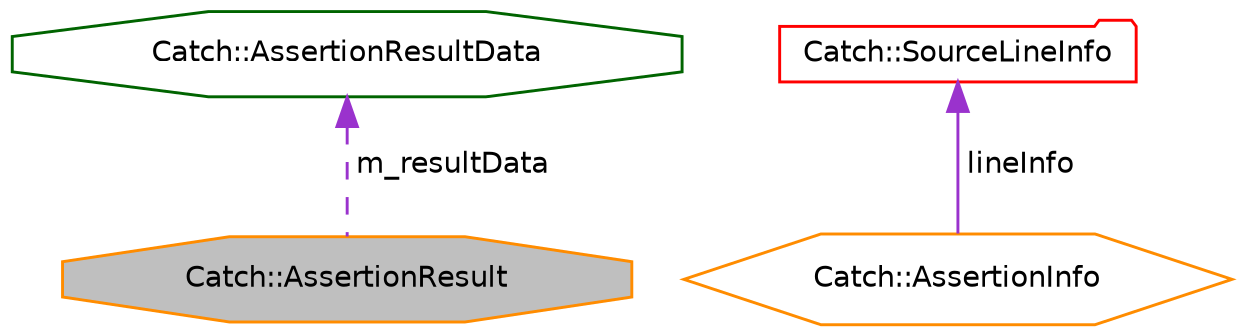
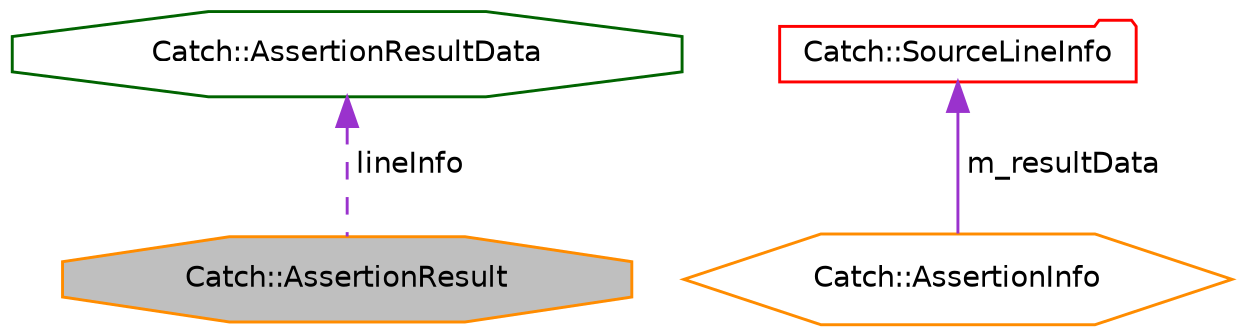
(449, 165) -> (406, 165)
(1016, 165) -> (1060, 165)
